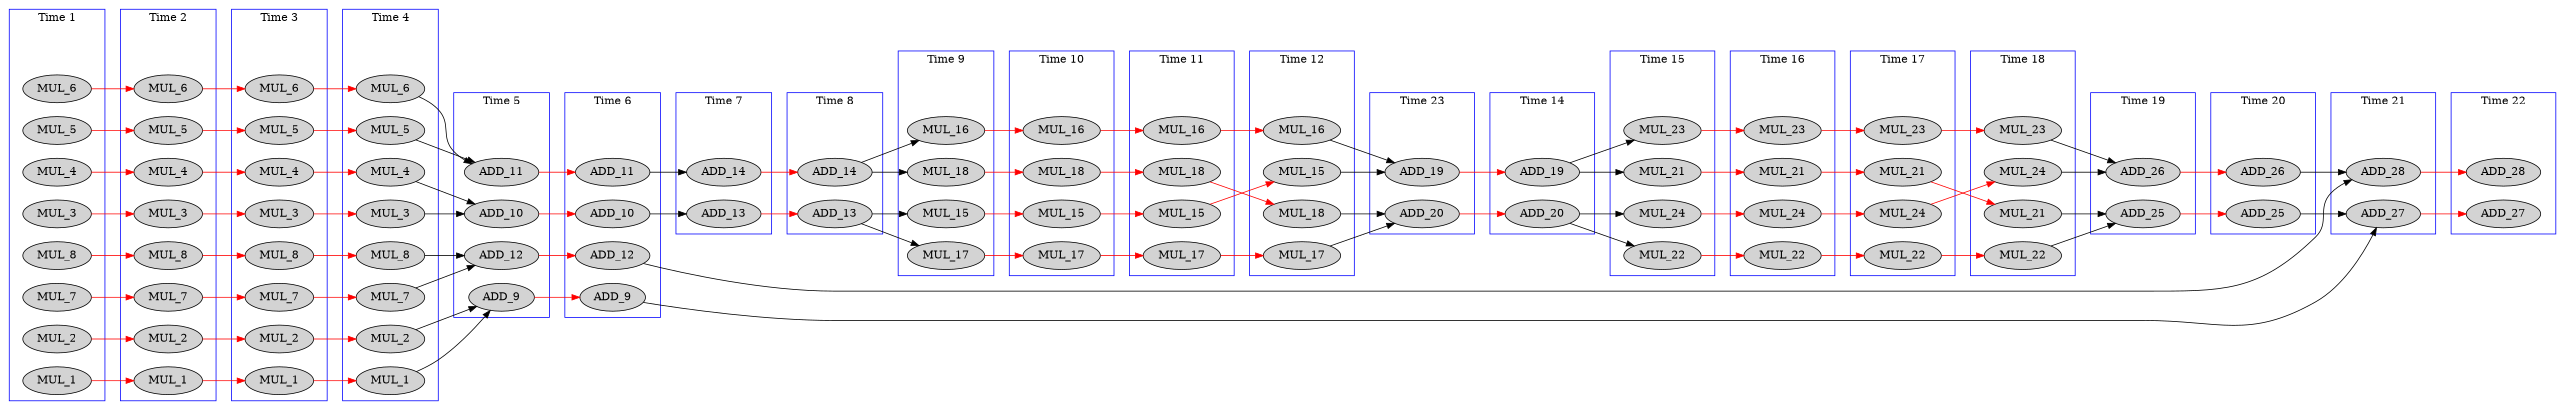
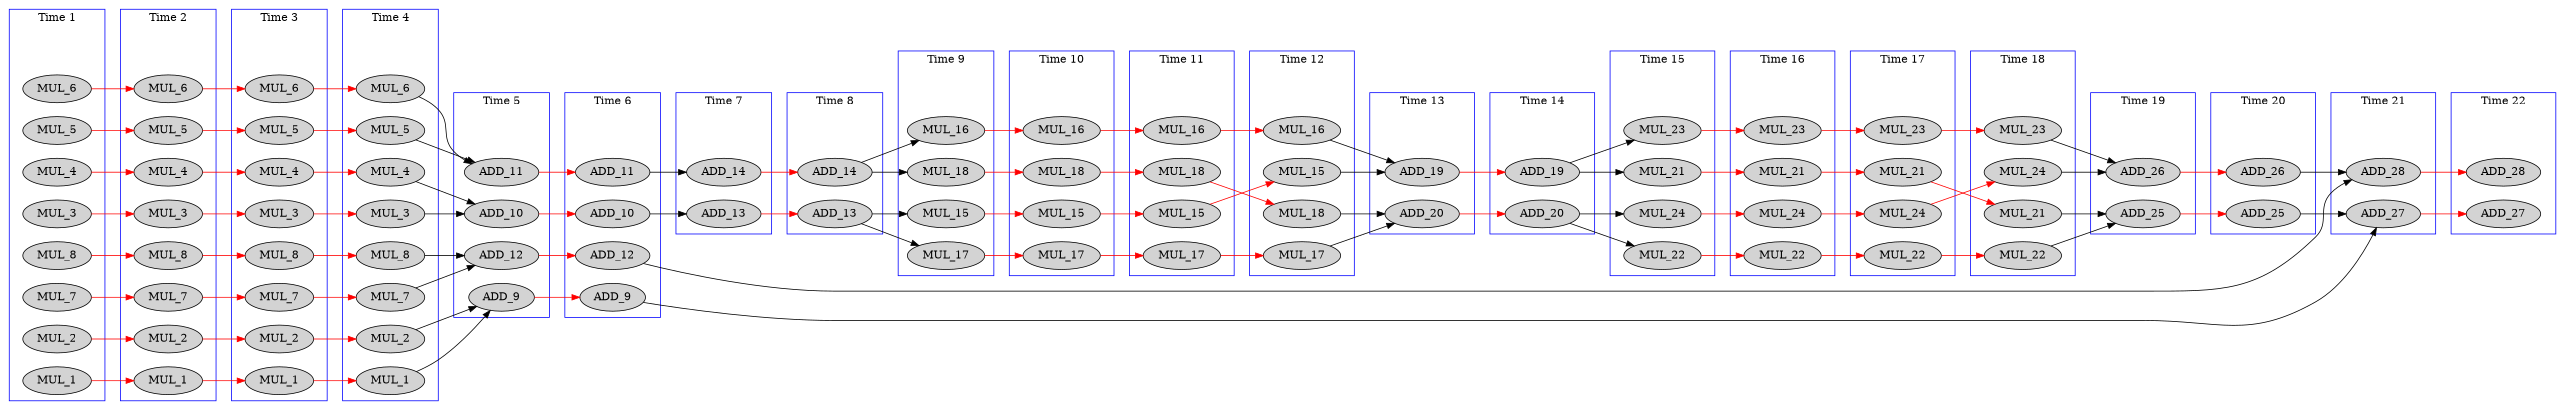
(1422, 102) -> (1422, 102)
